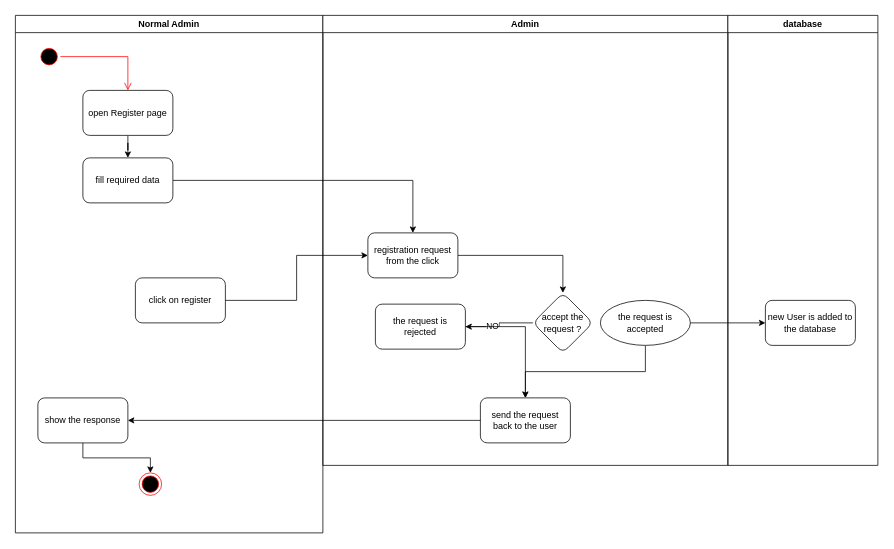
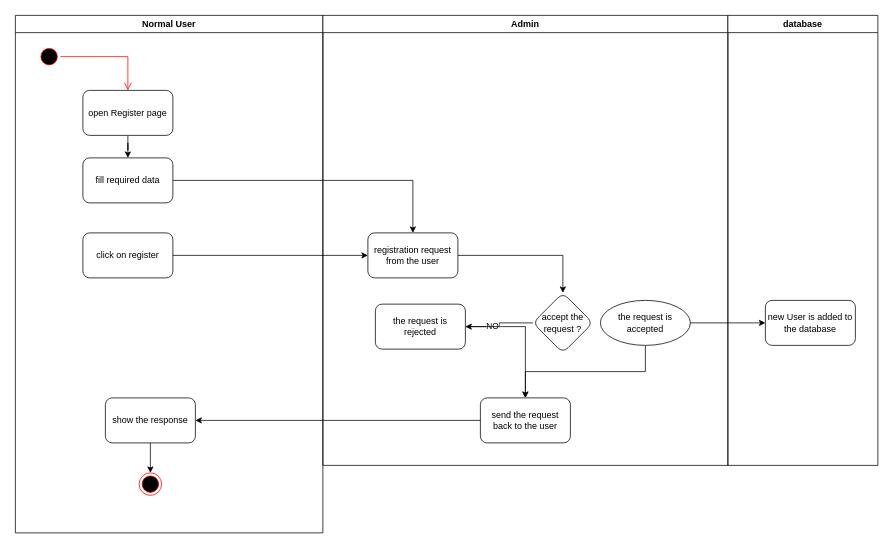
(169, 24) -> (169, 24)
(413, 255) -> (413, 255)
(180, 300) -> (128, 255)
(83, 420) -> (150, 420)
